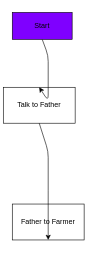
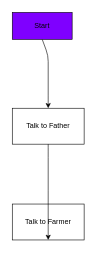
(39, 105) -> (48, 126)
(48, 222) -> (48, 222)
